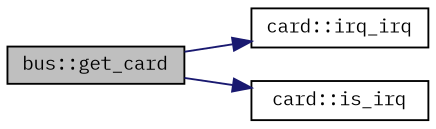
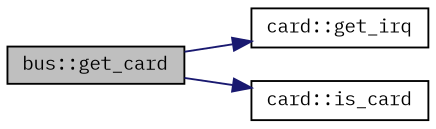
(340, 28) -> (340, 28)
(340, 101) -> (340, 101)
